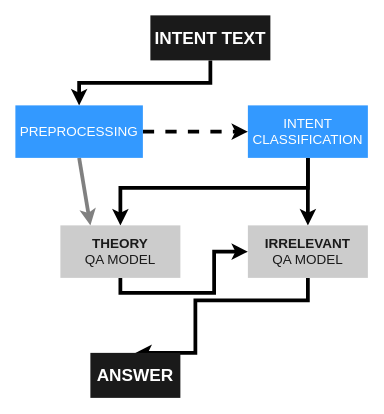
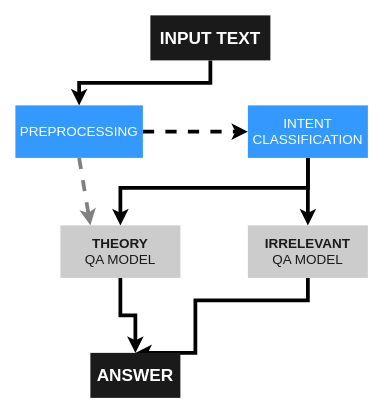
(210, 38) -> (210, 38)
(82, 174) -> (82, 174)
(197, 293) -> (128, 315)
